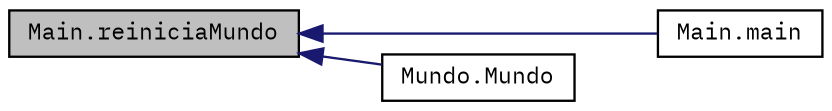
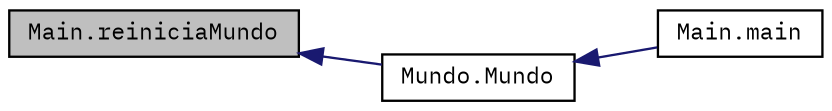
(490, 34) -> (628, 52)
